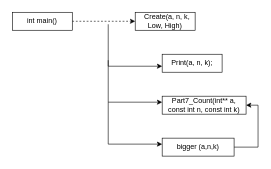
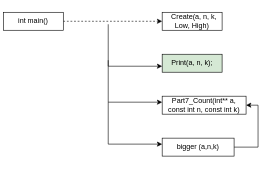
(42, 21) -> (33, 21)
(165, 21) -> (192, 21)
(192, 63) -> (192, 63)
